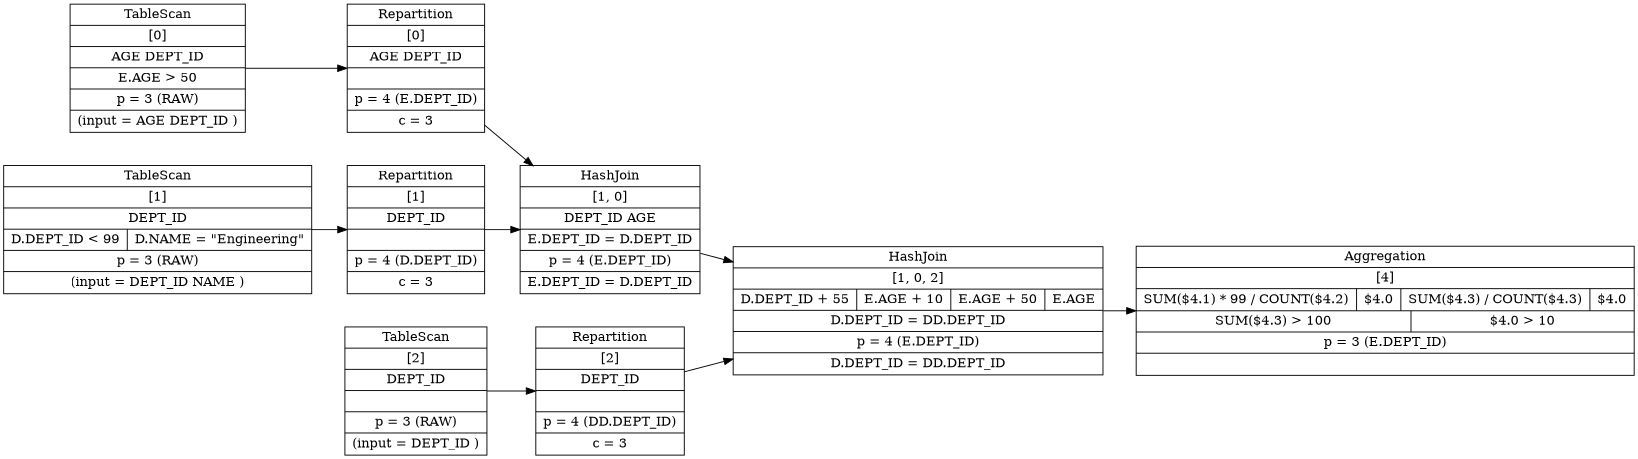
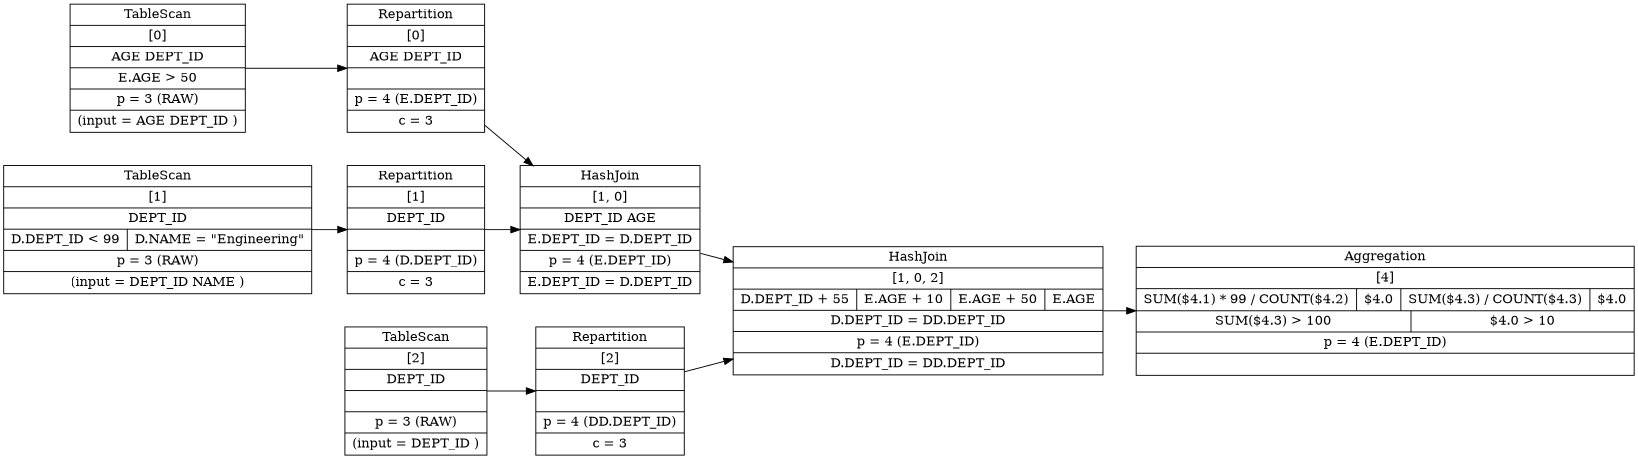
(1385, 342) -> (1385, 342)
